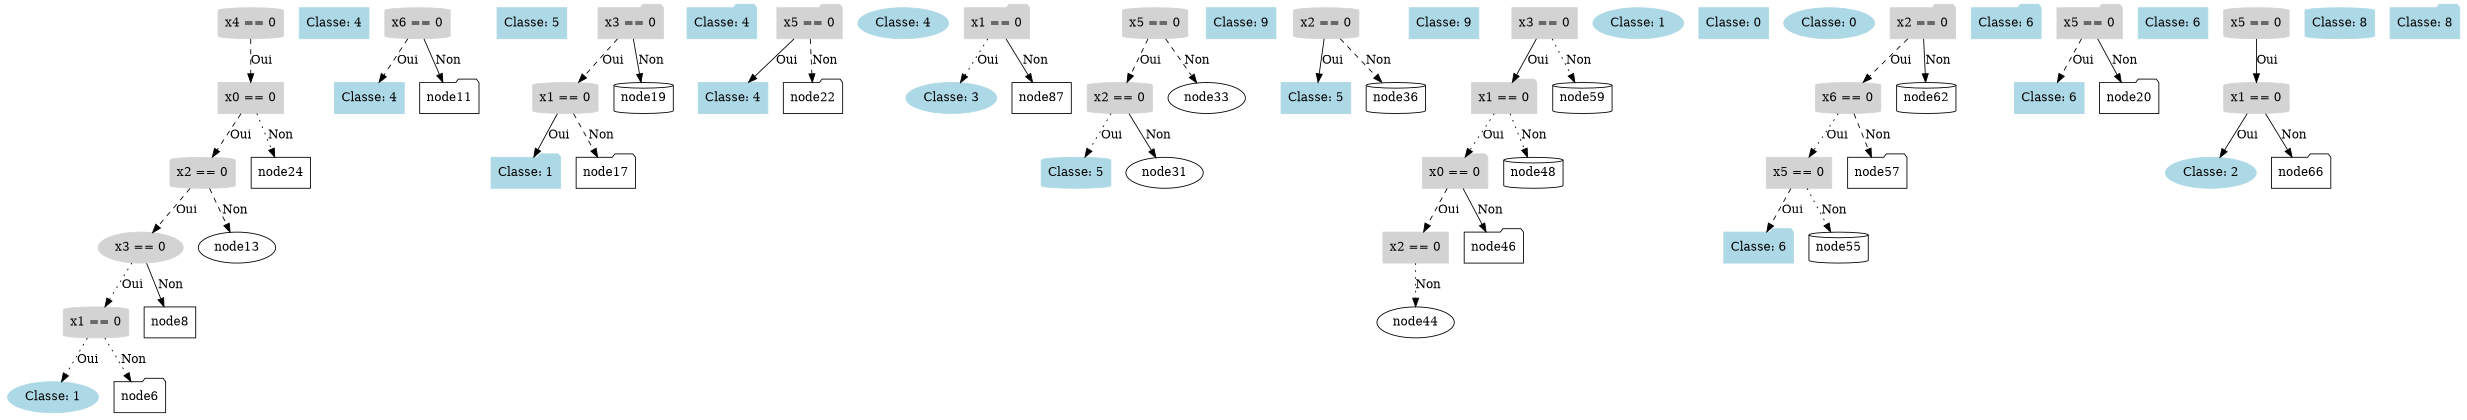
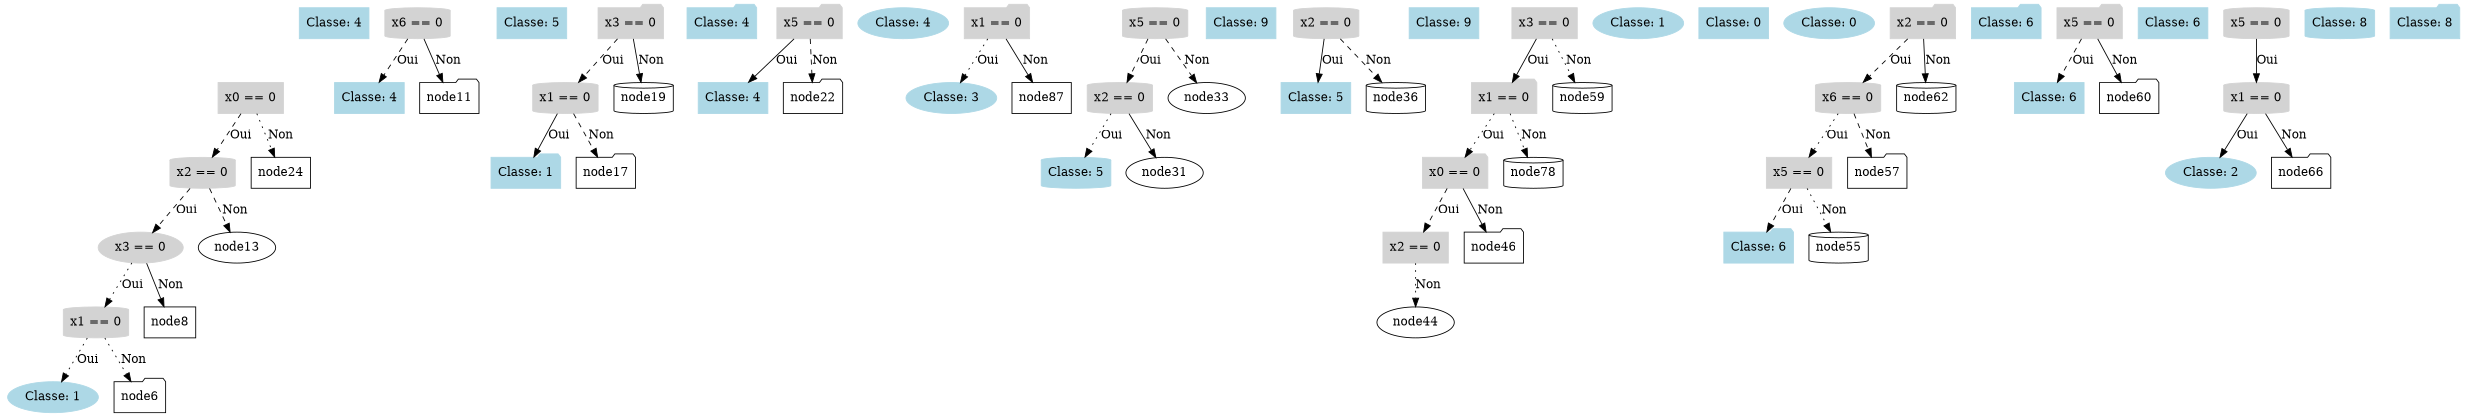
(251, 23) -> none
(2129, 98) -> (2129, 98)
(1533, 173) -> (1533, 173)
